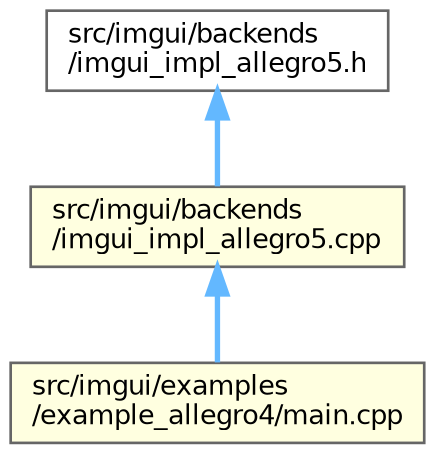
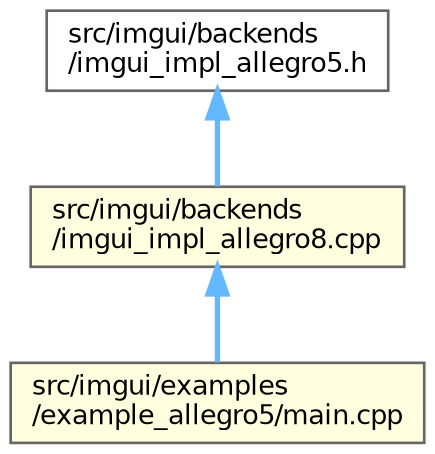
(217, 227) -> (217, 227)
(217, 403) -> (217, 403)
